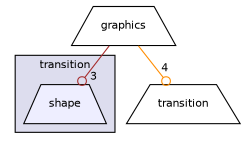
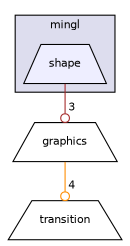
(96, 63) -> (65, 99)
(65, 66) -> (65, 25)
